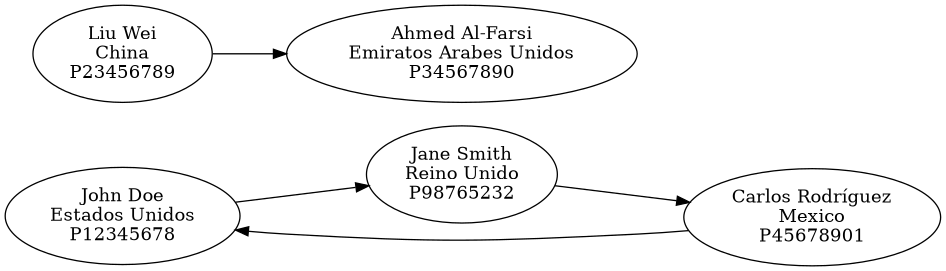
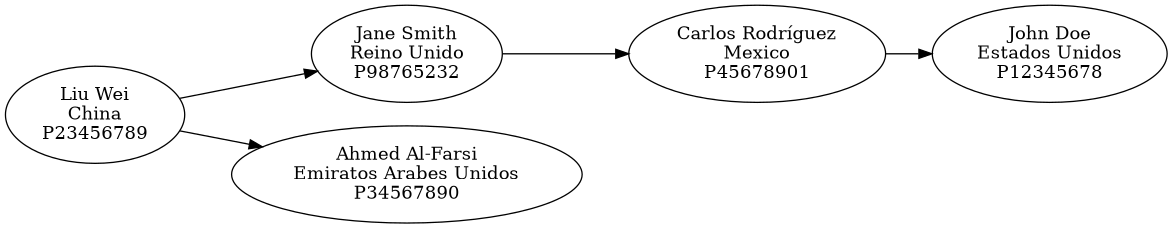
(296, 195) -> (242, 86)
